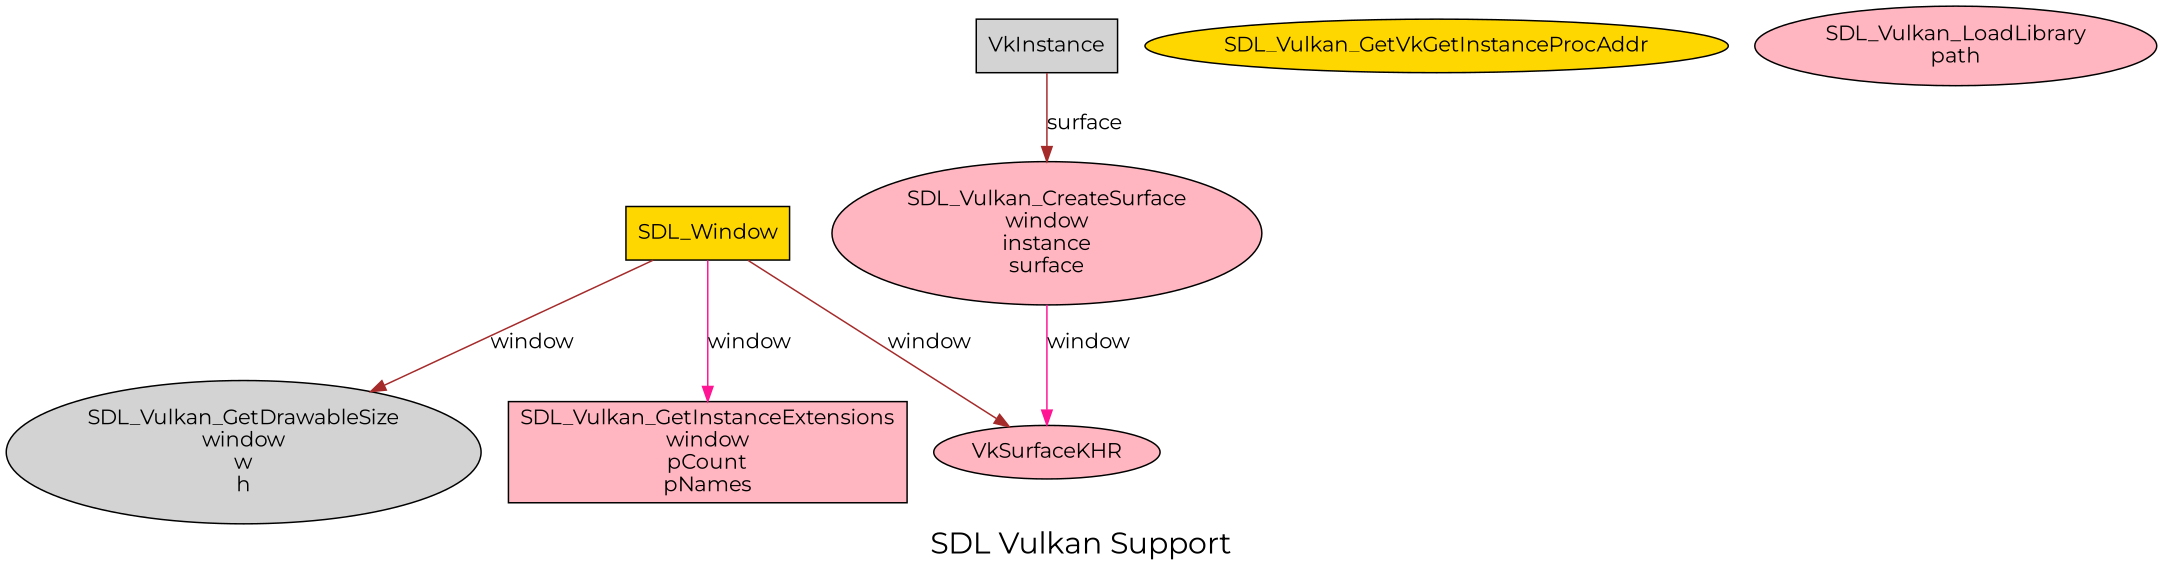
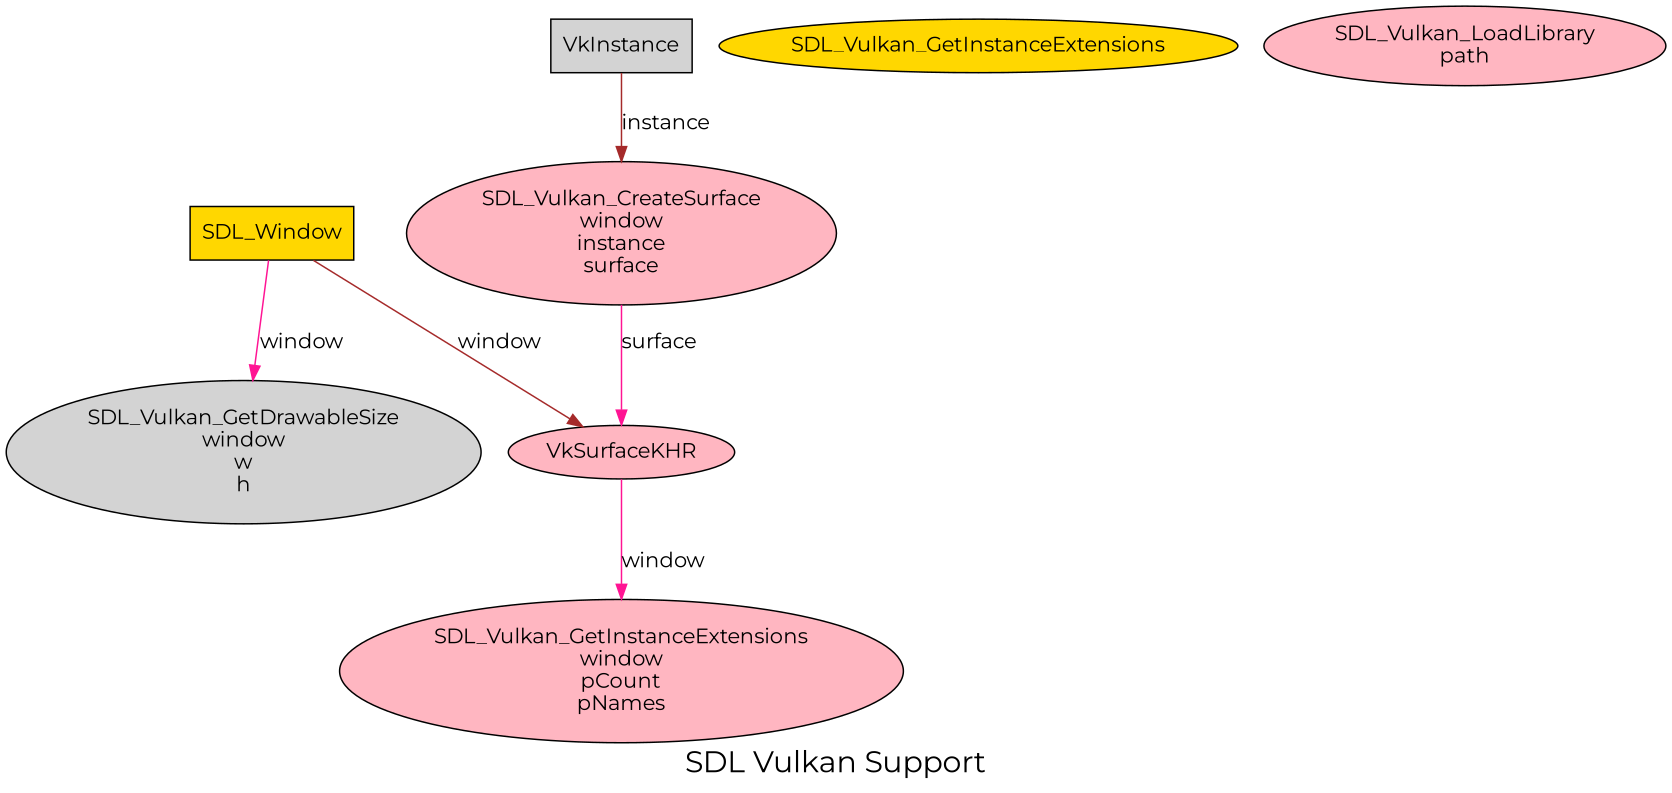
(1437, 46) -> (978, 46)
(1085, 124) -> (666, 124)
(519, 323) -> (262, 313)
(708, 323) -> (621, 532)
(1089, 343) -> (659, 343)
(708, 452) -> (621, 671)
